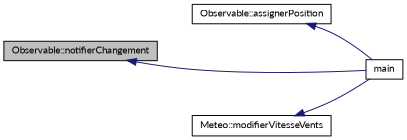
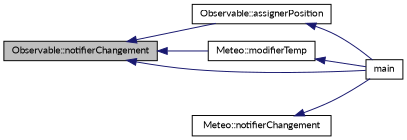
none -> (176, 32)
none -> (262, 51)
(262, 126) -> (262, 126)
